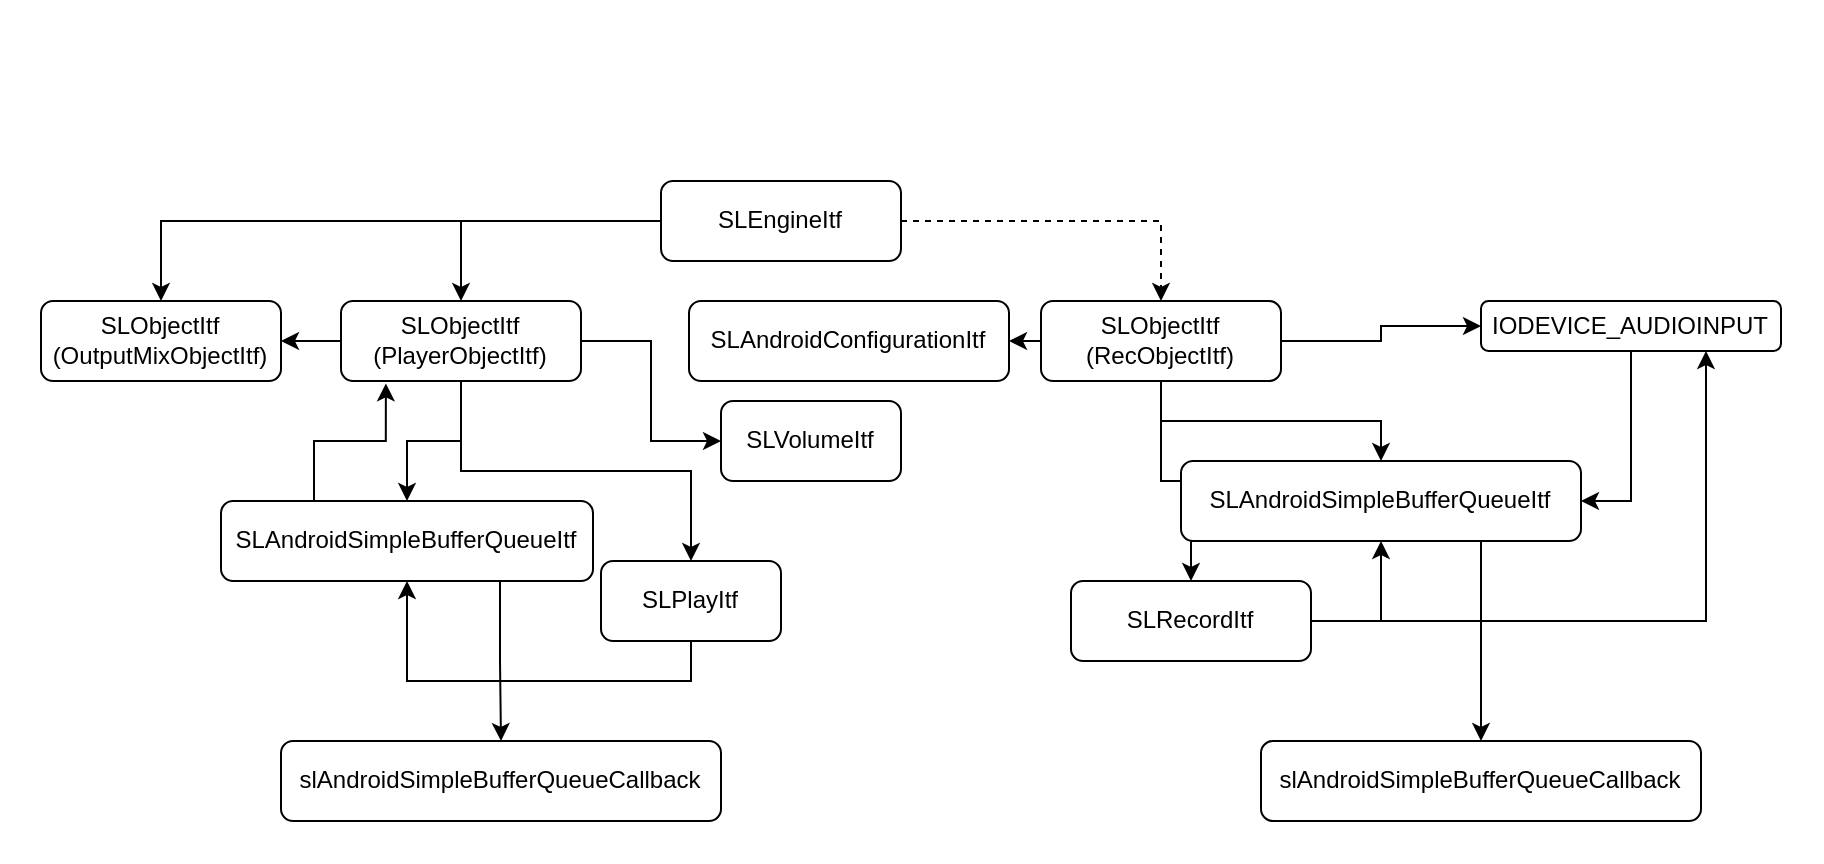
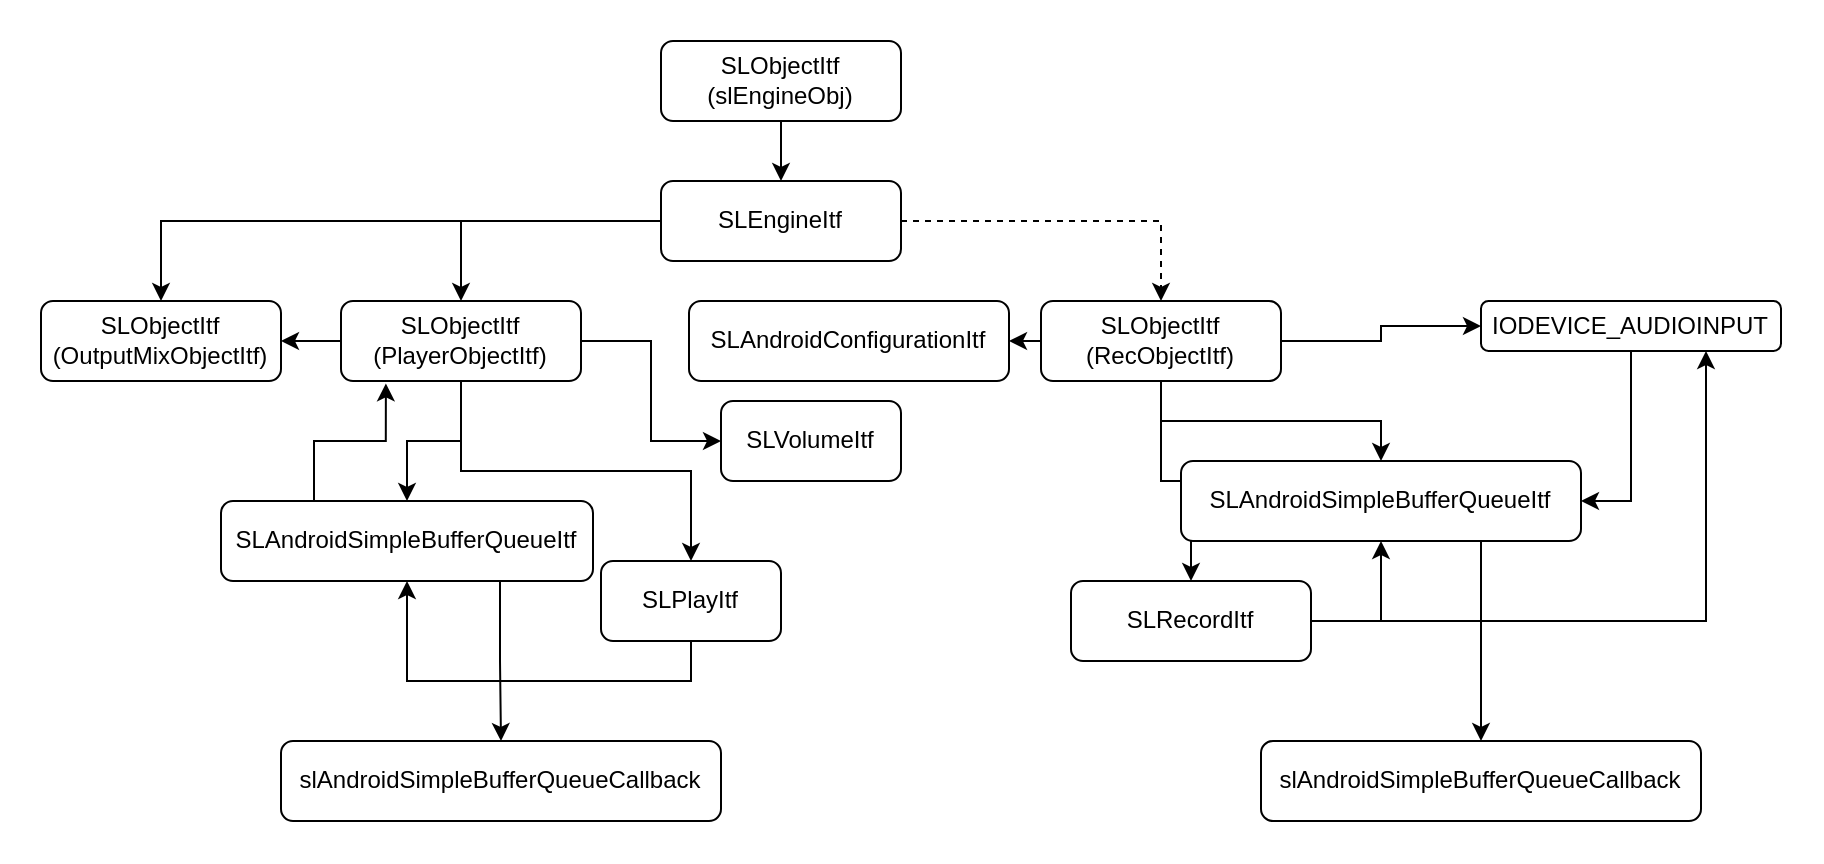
none -> (781, 81)
none -> (781, 144)
